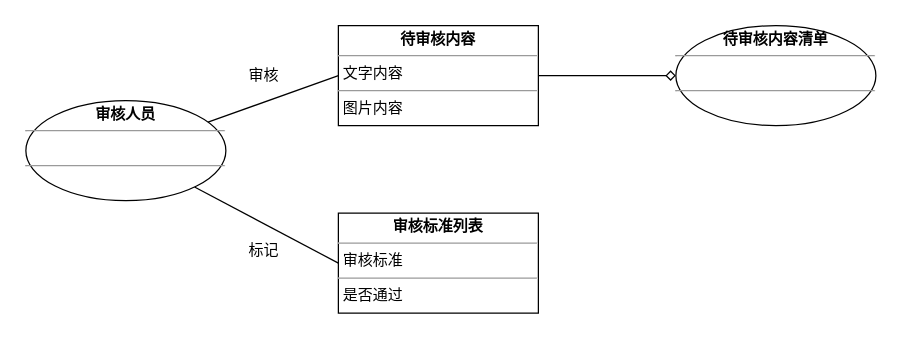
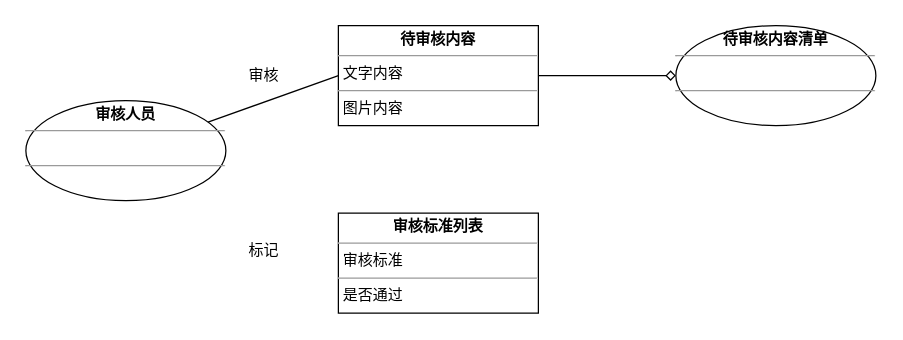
(266, 225) -> none
